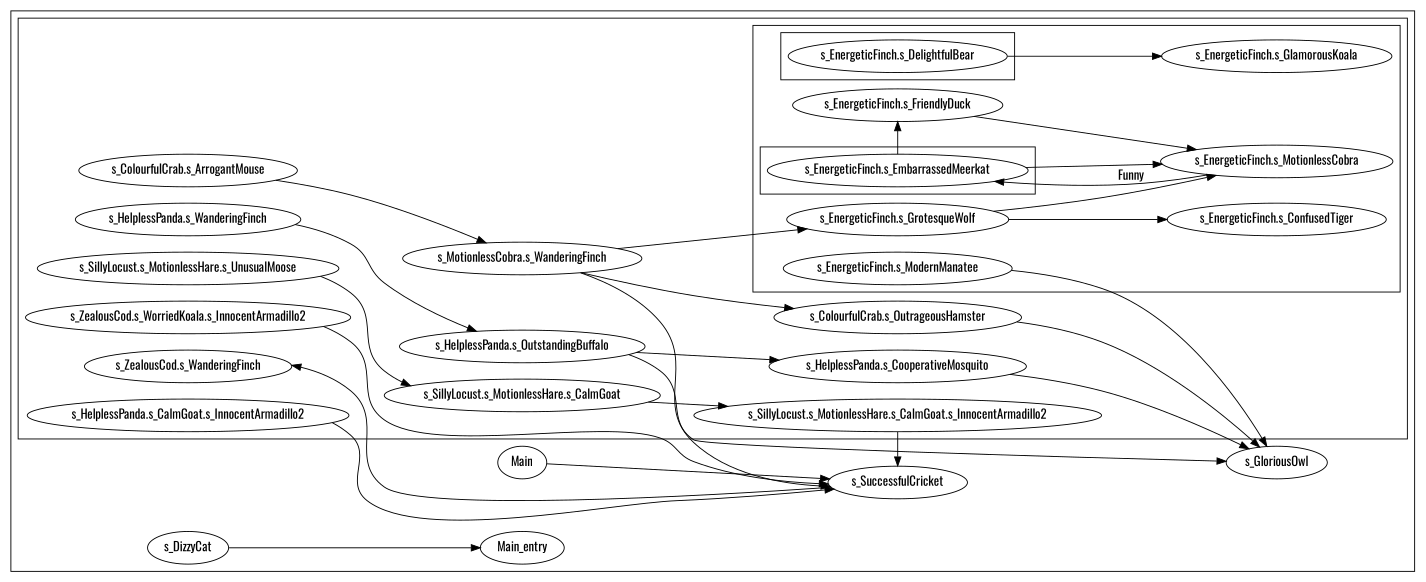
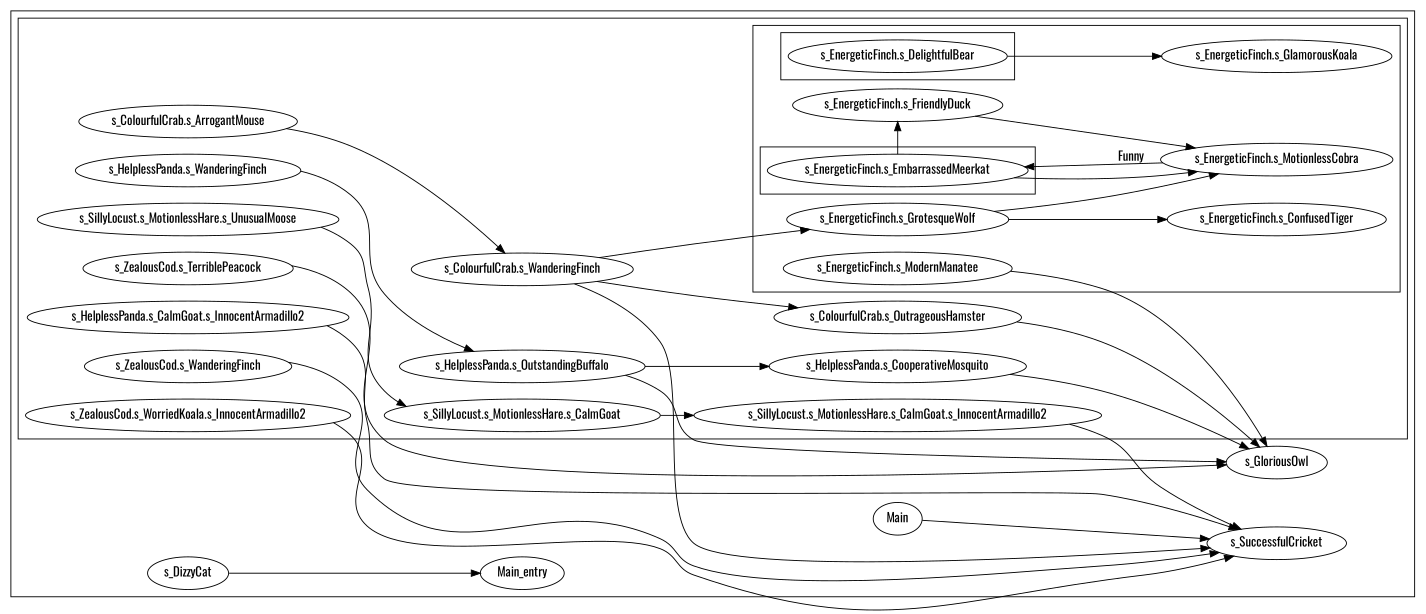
(522, 258) -> (522, 269)
none -> (188, 268)
(526, 500) -> (690, 564)
